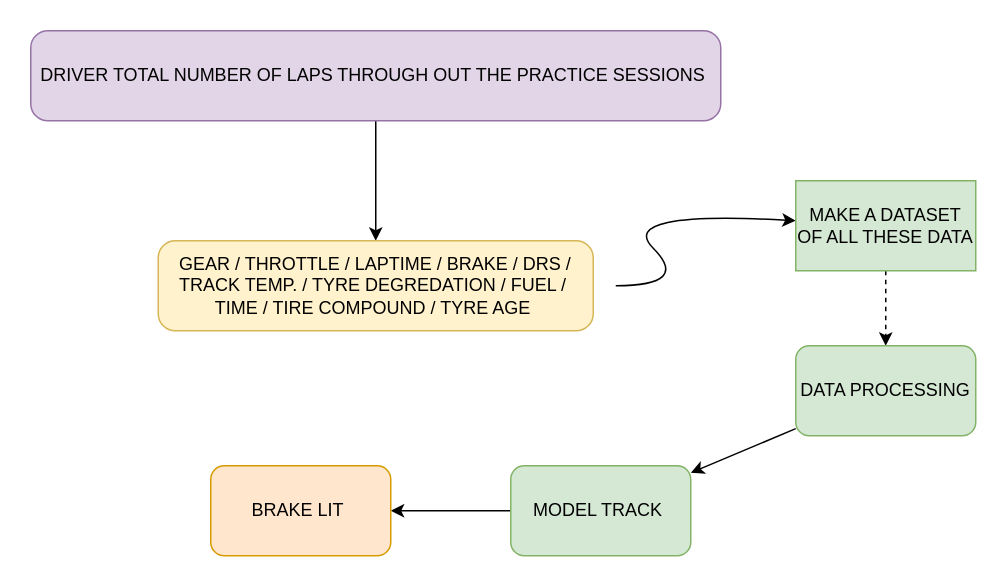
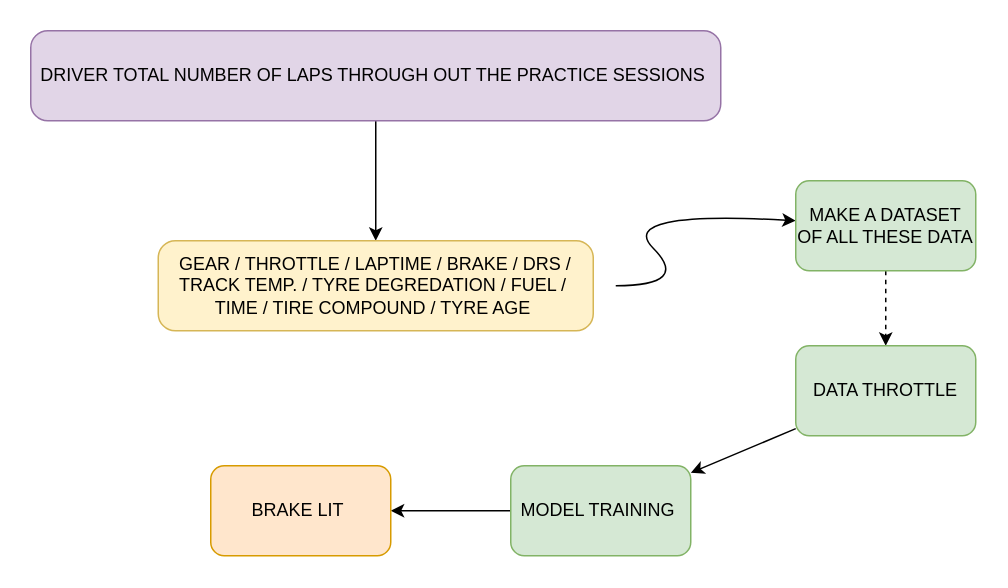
(886, 226) -> (886, 226)
(886, 391) -> (886, 391)
(601, 511) -> (601, 511)
